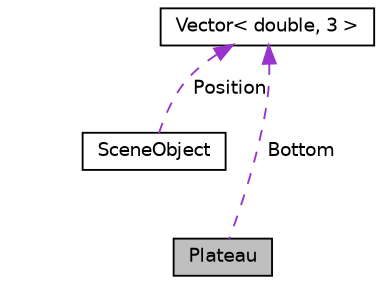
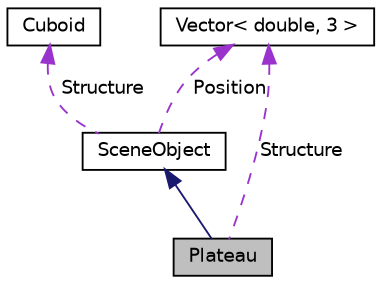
none -> (54, 27)
(299, 151) -> (299, 151)
none -> (194, 212)
